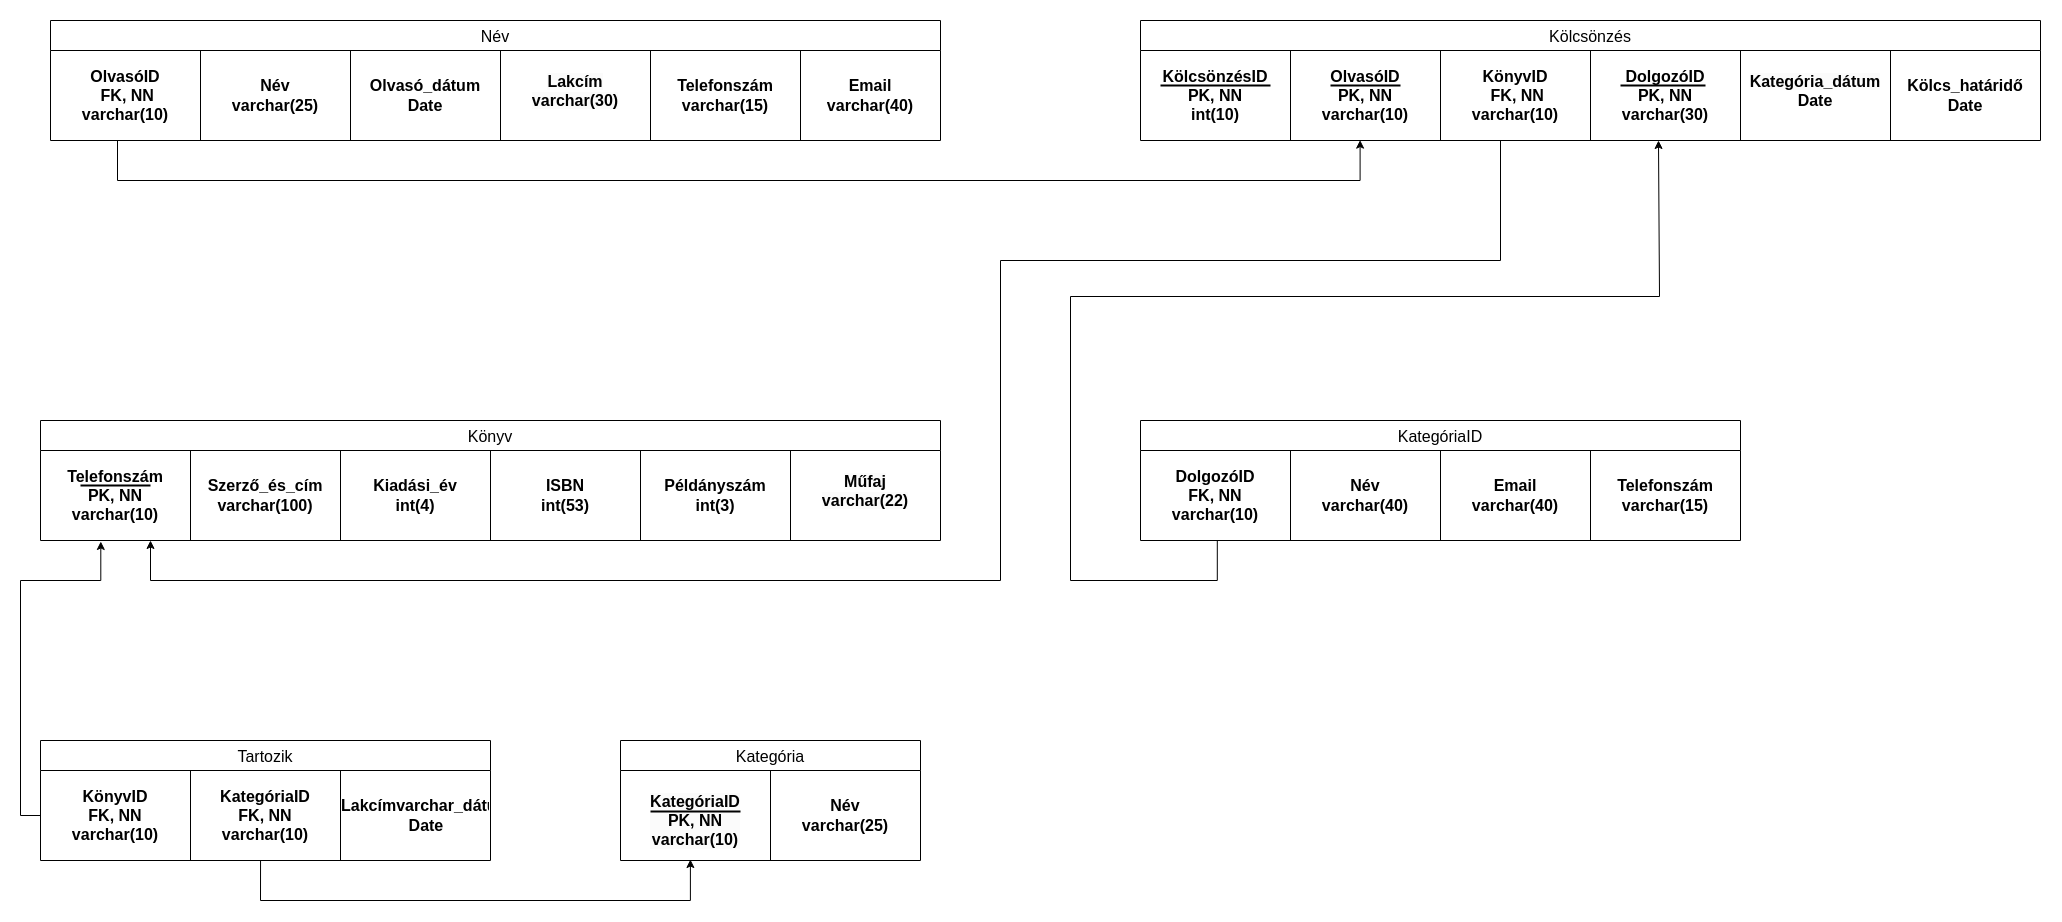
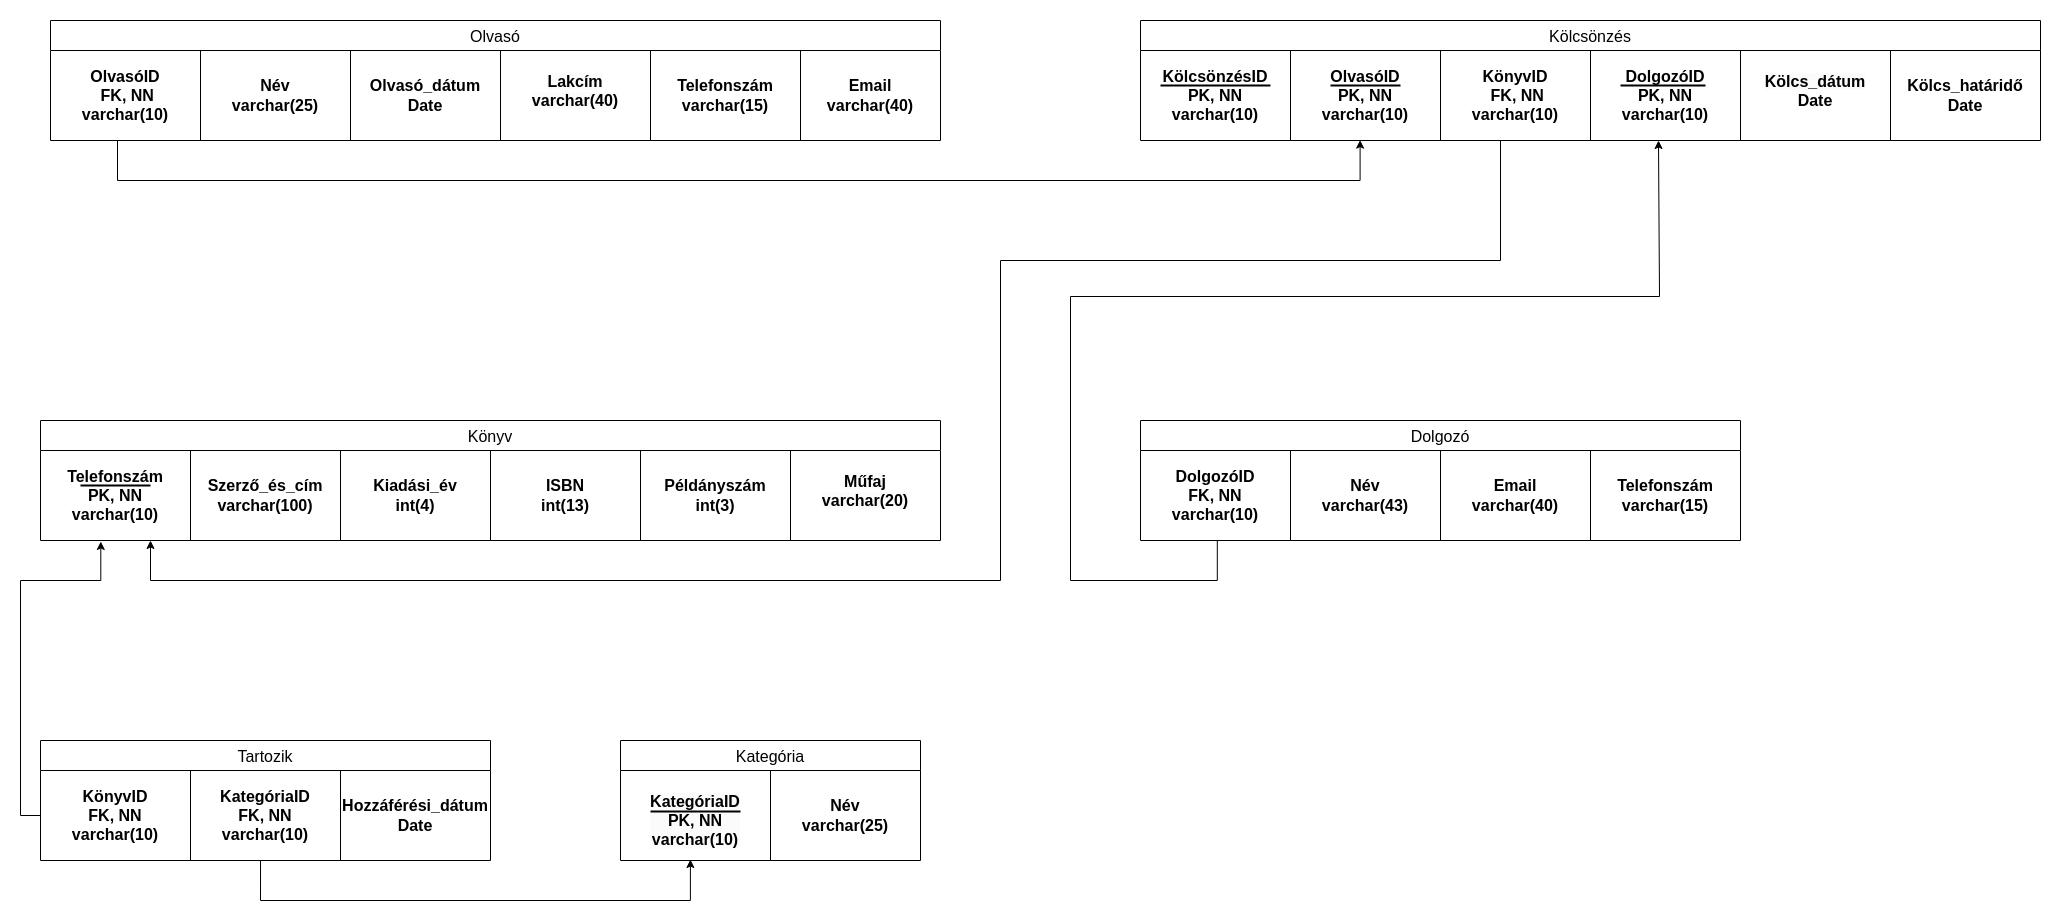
(495, 37) -> (495, 37)
(576, 96) -> (576, 96)
(1216, 96) -> (1216, 96)
(1666, 96) -> (1666, 96)
(1816, 96) -> (1816, 96)
(1440, 437) -> (1440, 437)
(566, 496) -> (566, 496)
(866, 496) -> (866, 496)
(1366, 496) -> (1366, 496)
(416, 816) -> (416, 816)
